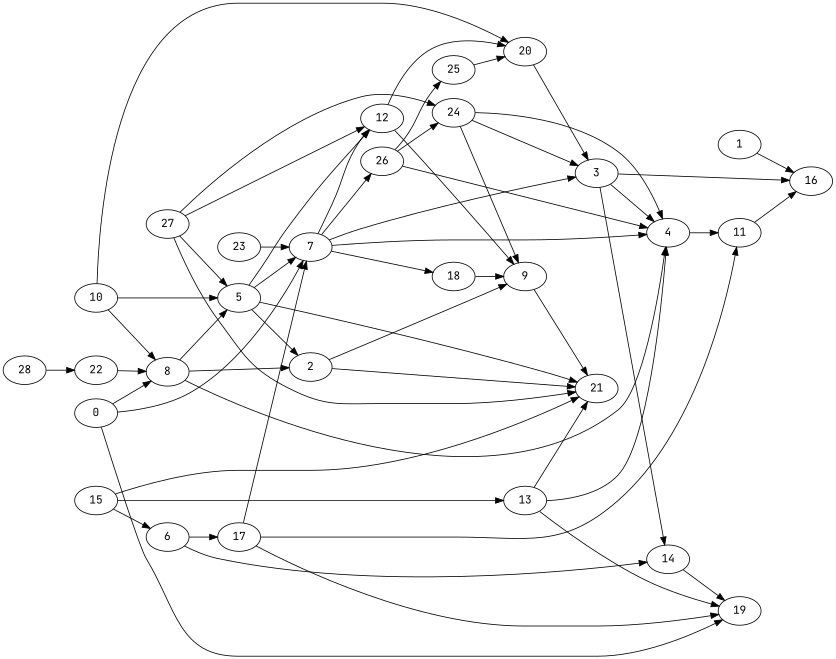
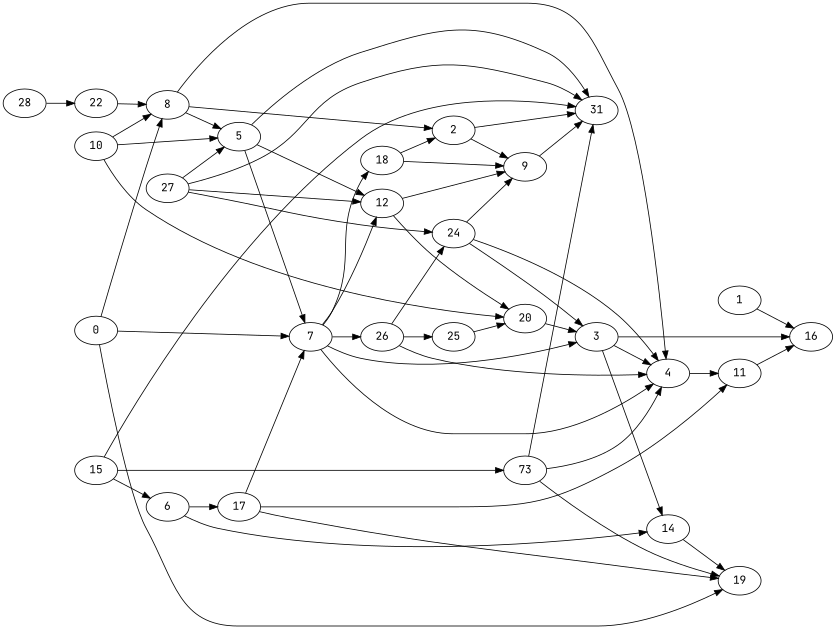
(239, 247) -> none
(272, 330) -> (414, 147)
(597, 388) -> (597, 110)
(525, 501) -> (525, 470)
